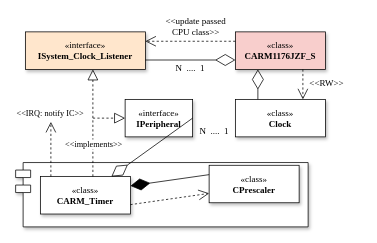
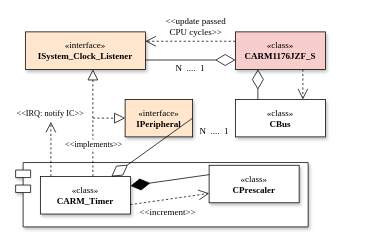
(196, 27) -> (196, 27)
(327, 84) -> none
(159, 118) -> (159, 118)
(280, 118) -> (280, 118)
none -> (168, 212)
